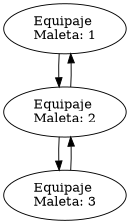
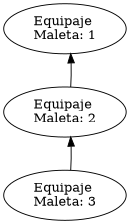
(59, 66) -> none
(59, 149) -> none
